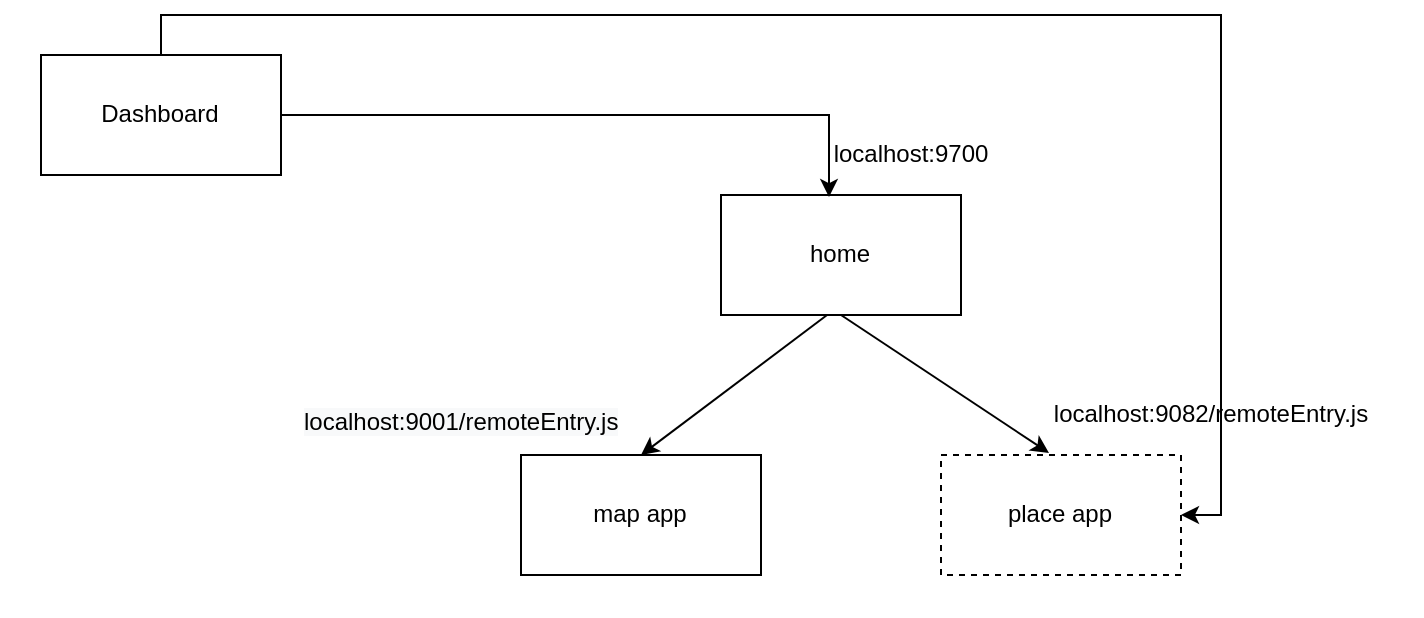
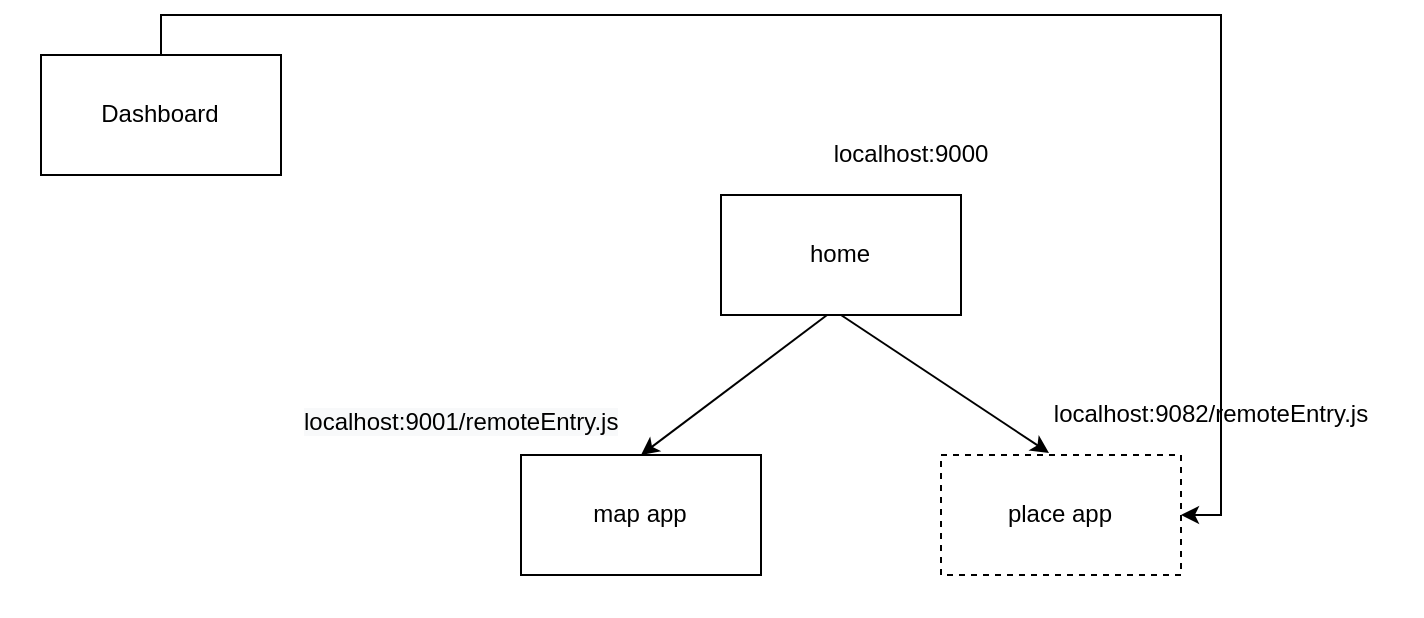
(589, 115) -> none
(912, 155) -> (912, 155)
